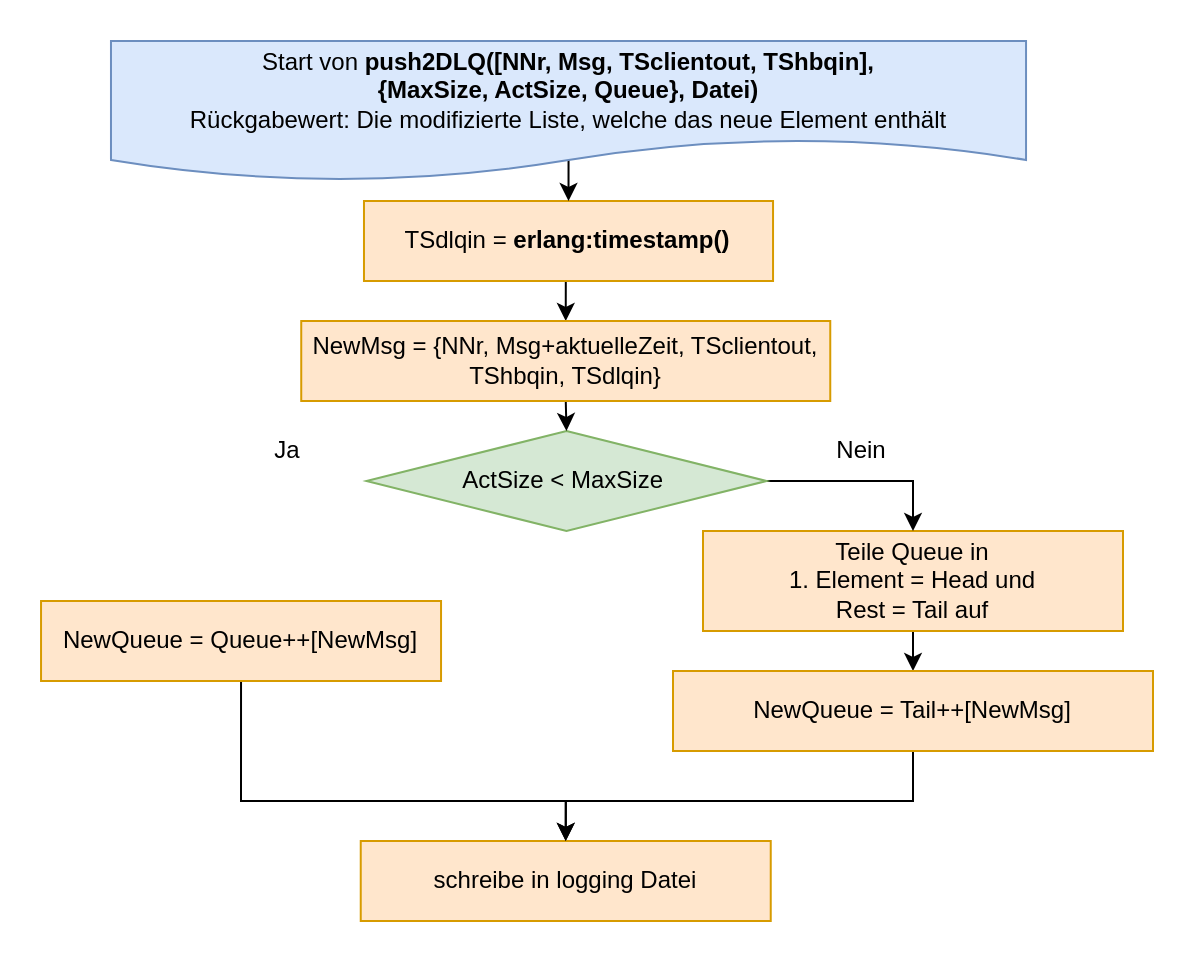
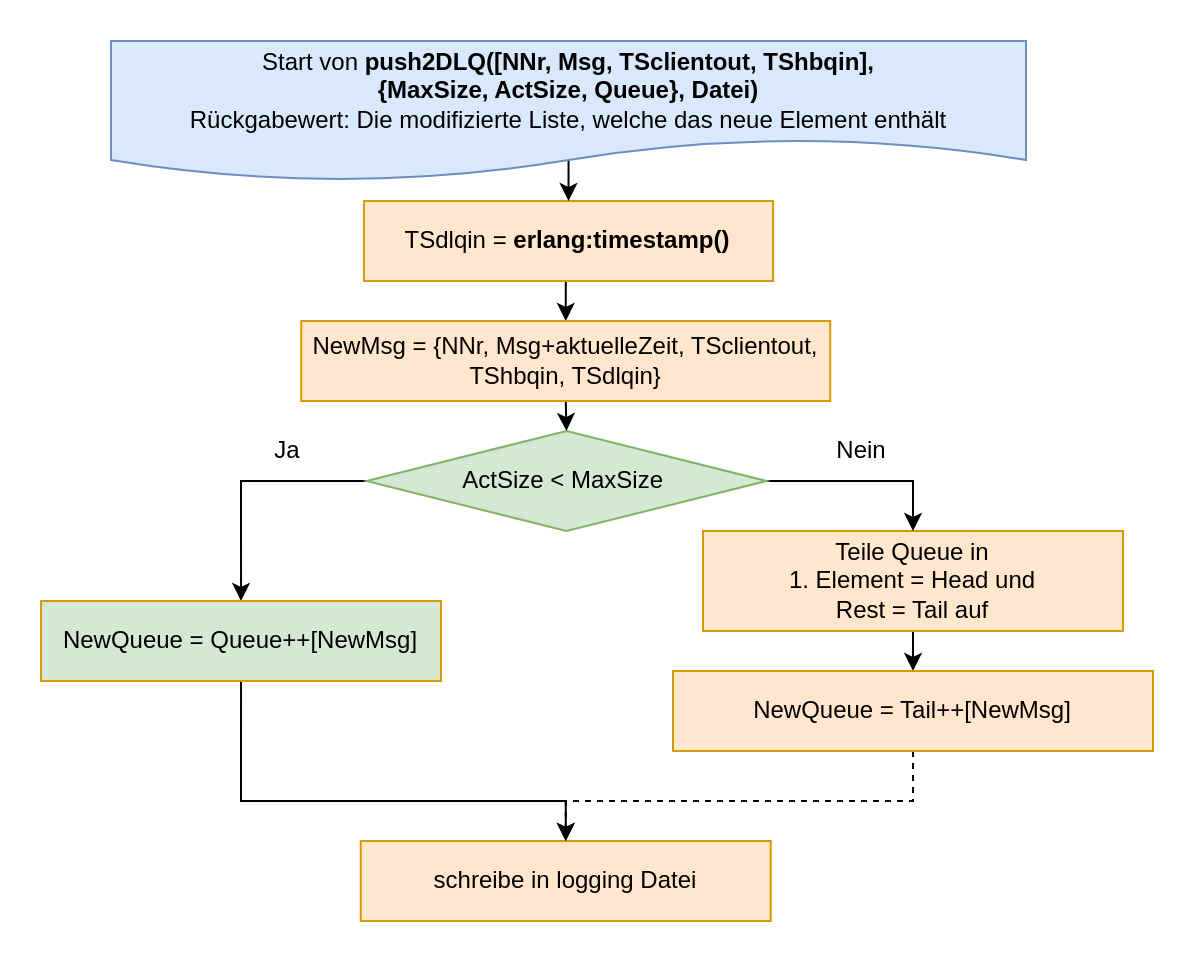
none -> (250, 481)
(241, 641) -> (241, 641)
(764, 801) -> (764, 801)
